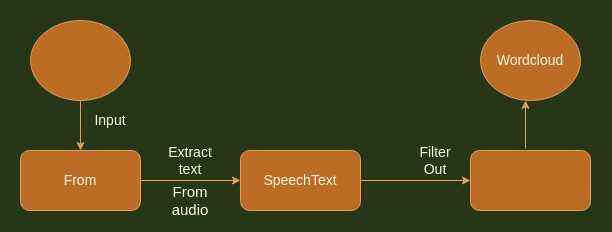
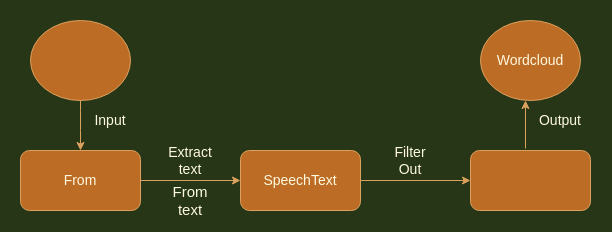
none -> (561, 121)
(436, 161) -> (411, 161)
(191, 201) -> (191, 201)
